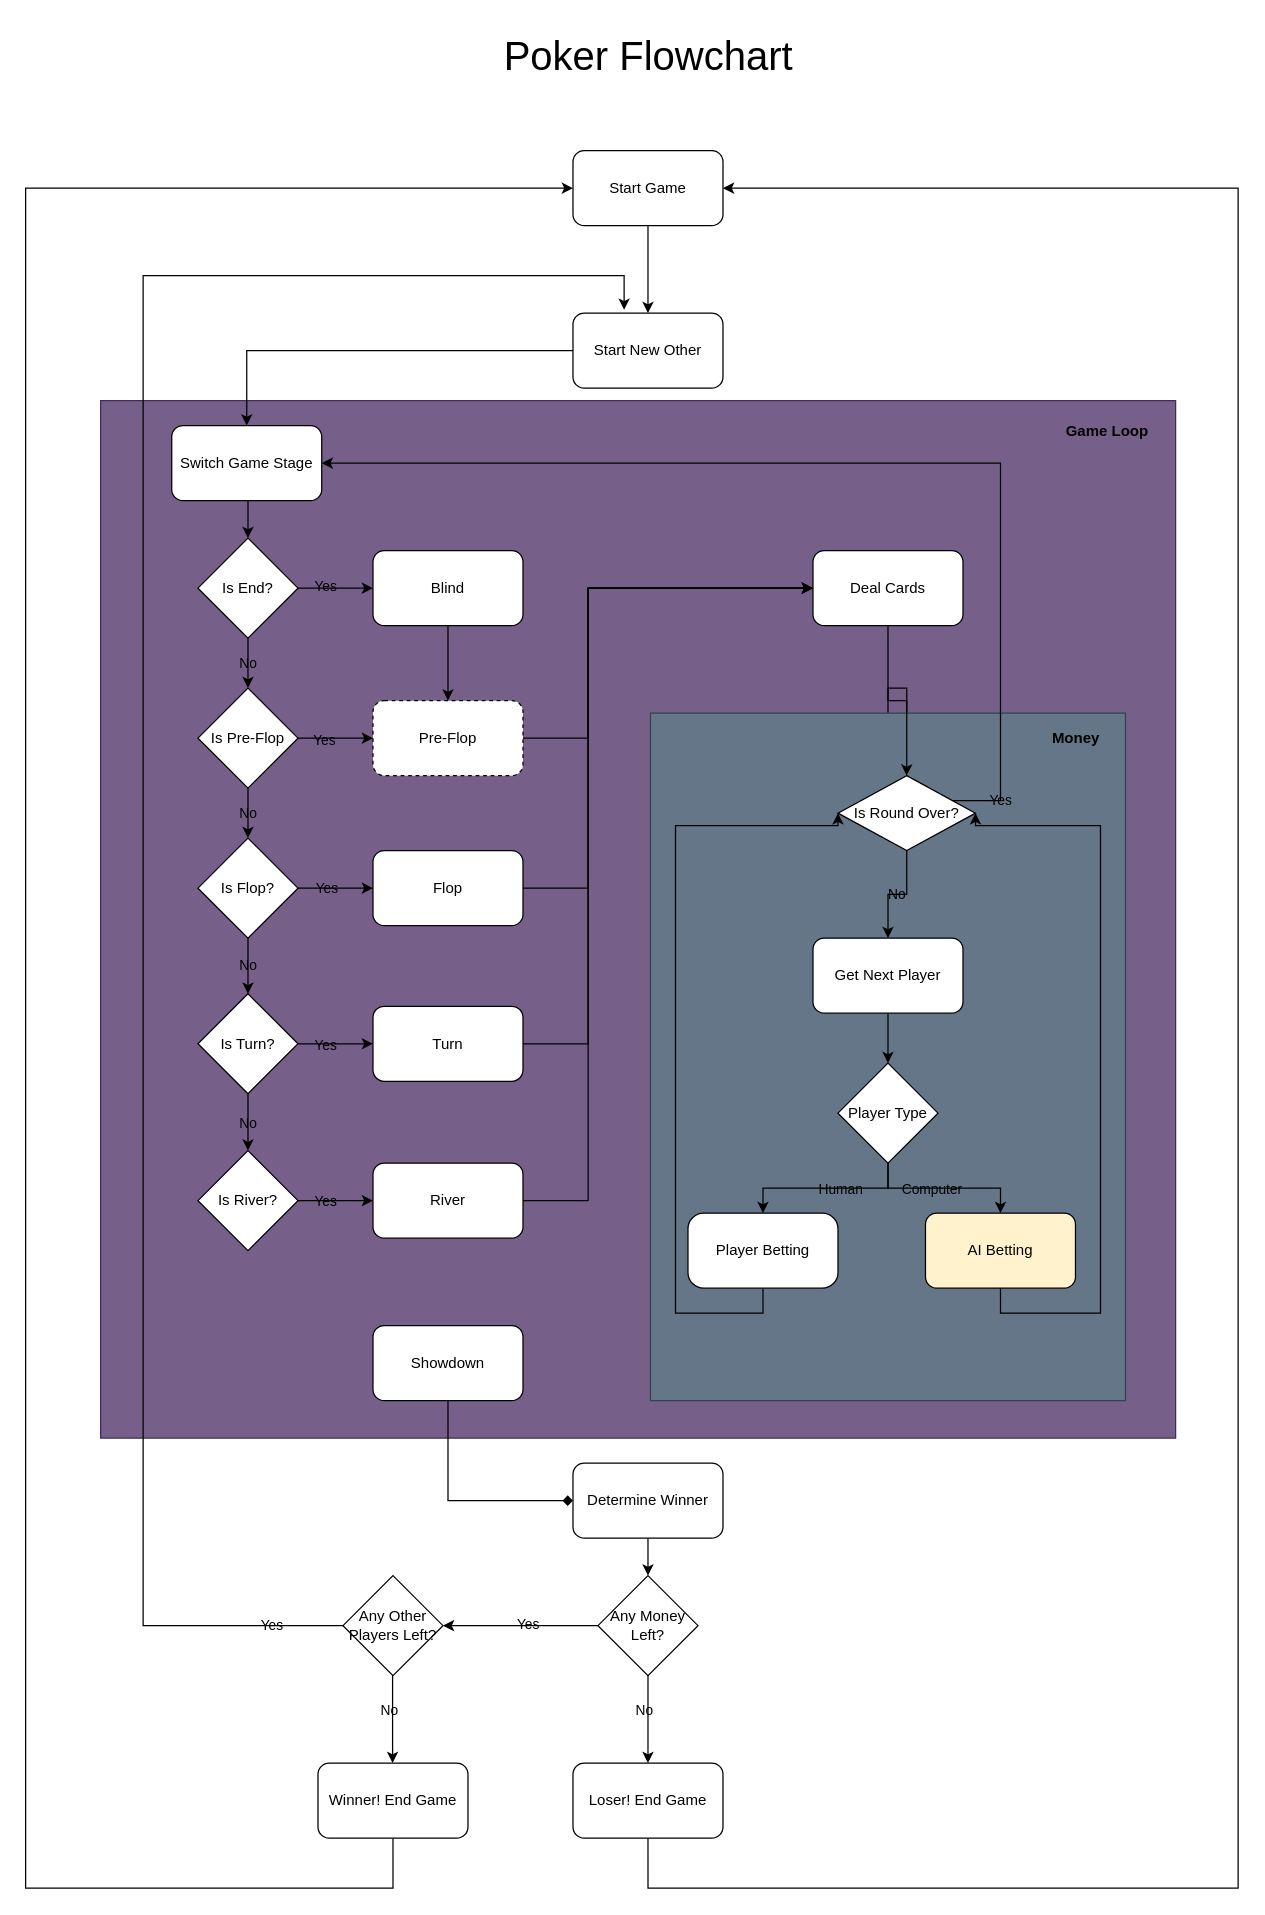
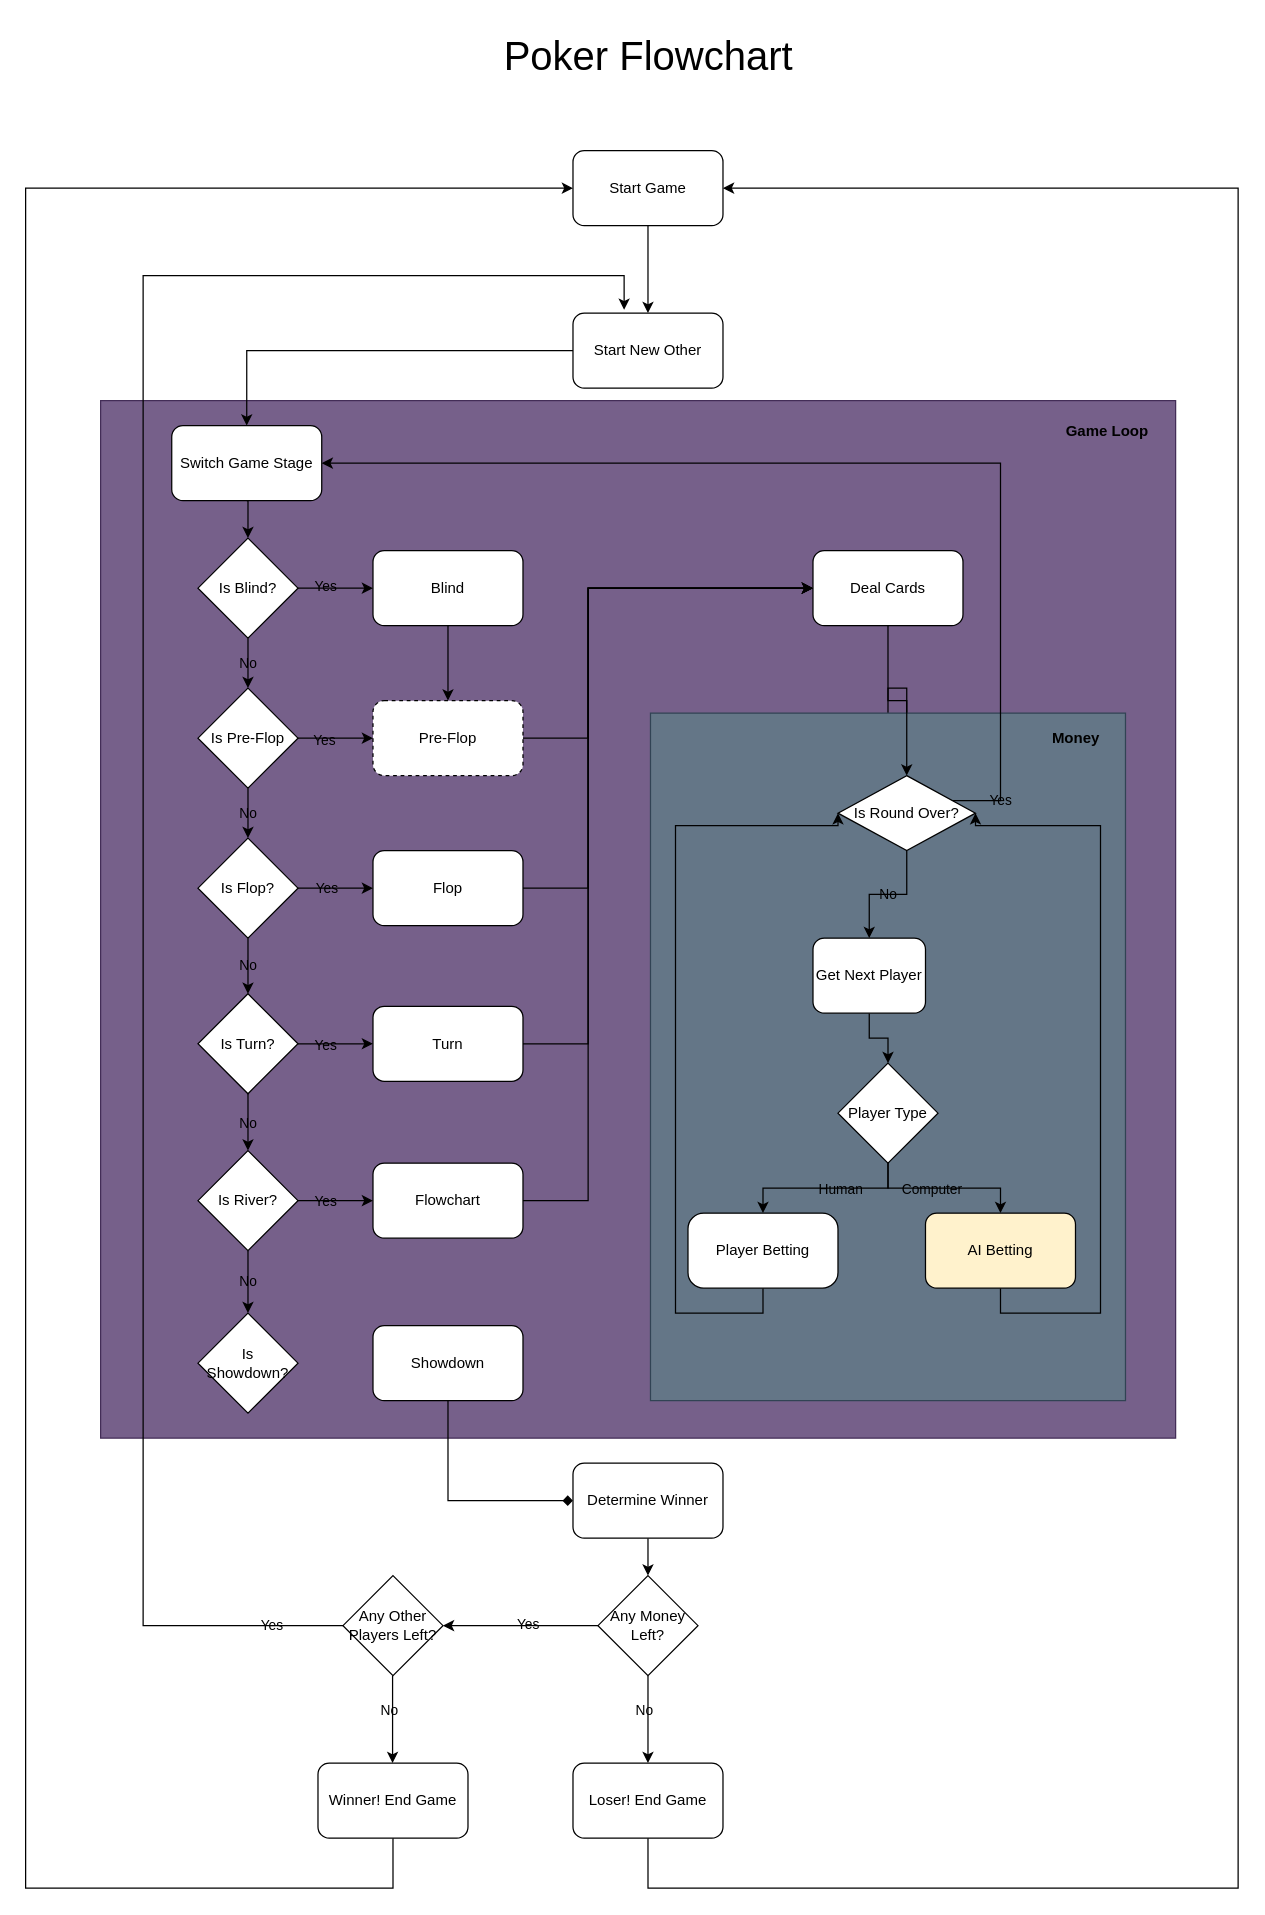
(248, 588) -> (248, 588)
(888, 976) -> (869, 976)
(448, 1201) -> (448, 1201)
none -> (248, 1278)
none -> (248, 1363)
